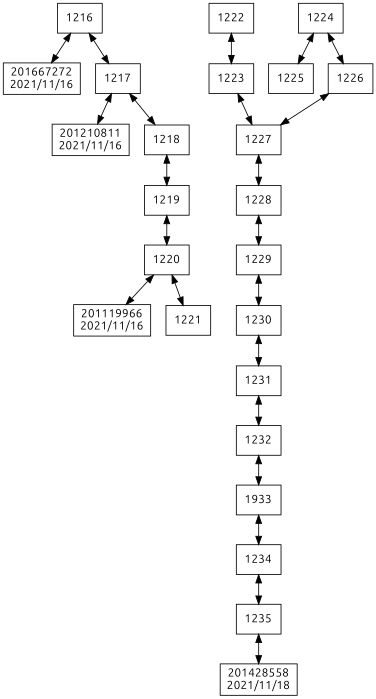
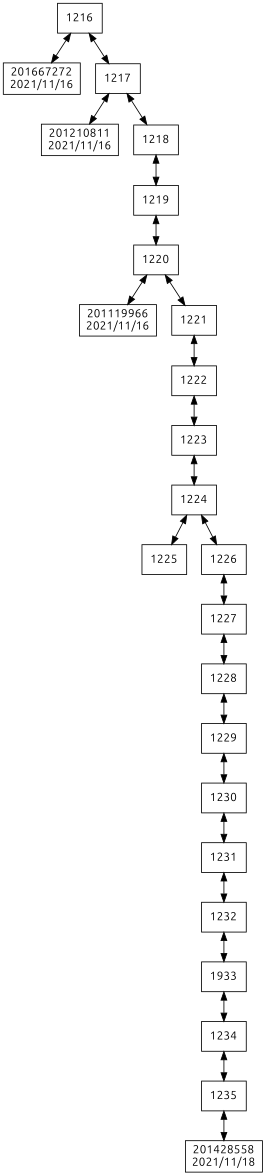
(245, 109) -> (194, 470)
none -> (194, 351)
